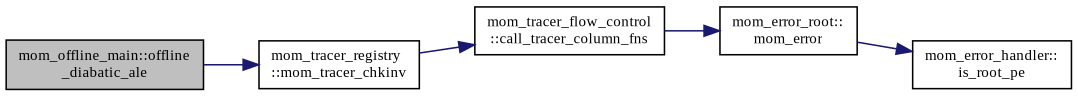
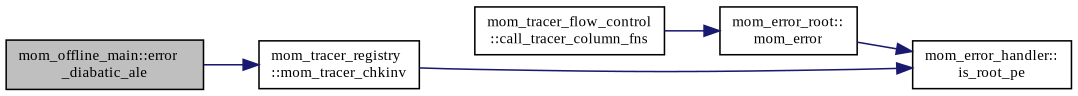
(439, 50) -> (658, 72)
(105, 65) -> (105, 65)
